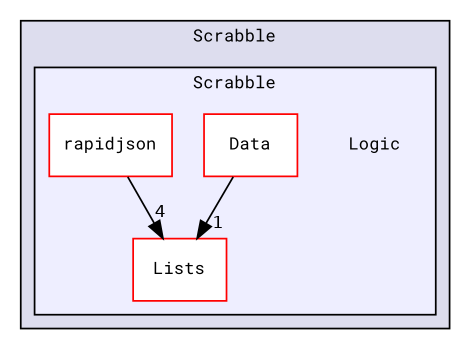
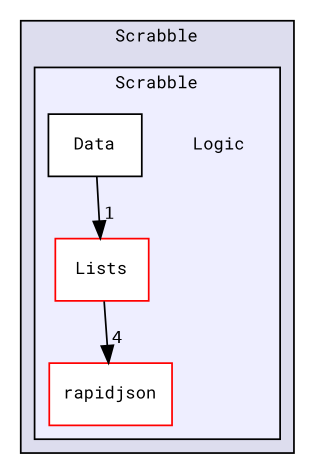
(251, 145) -> (95, 145)
(141, 200) -> (106, 324)
